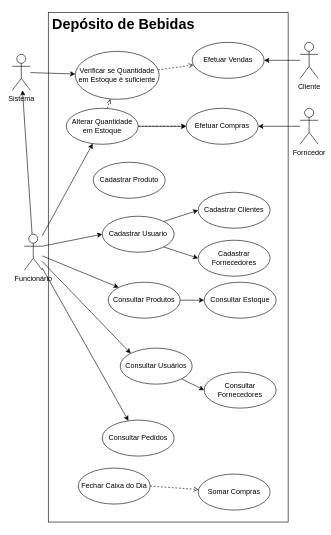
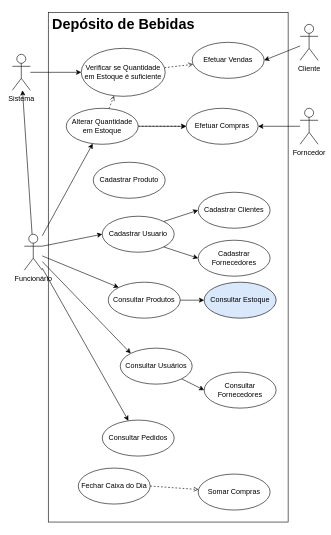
(309, 60) -> (309, 42)
(117, 75) -> (123, 72)
(240, 300) -> (240, 300)
